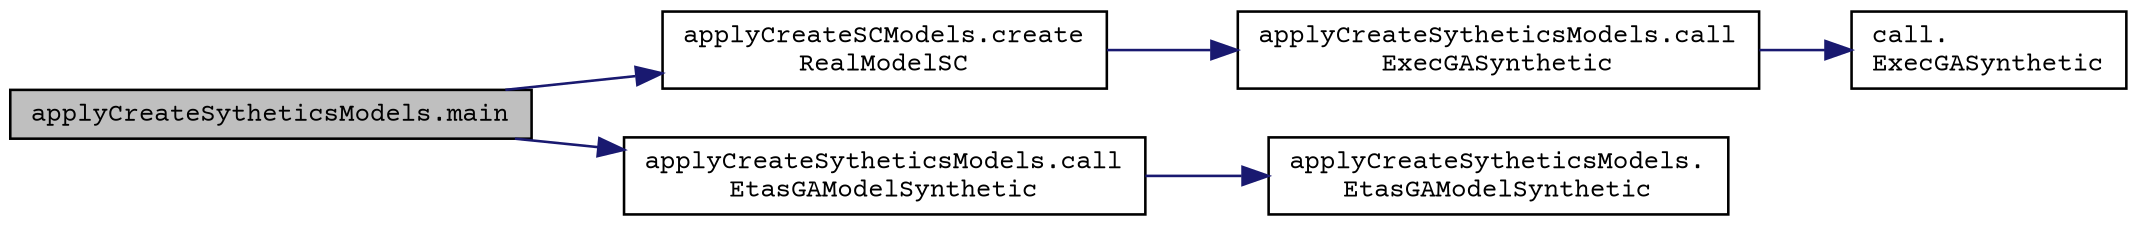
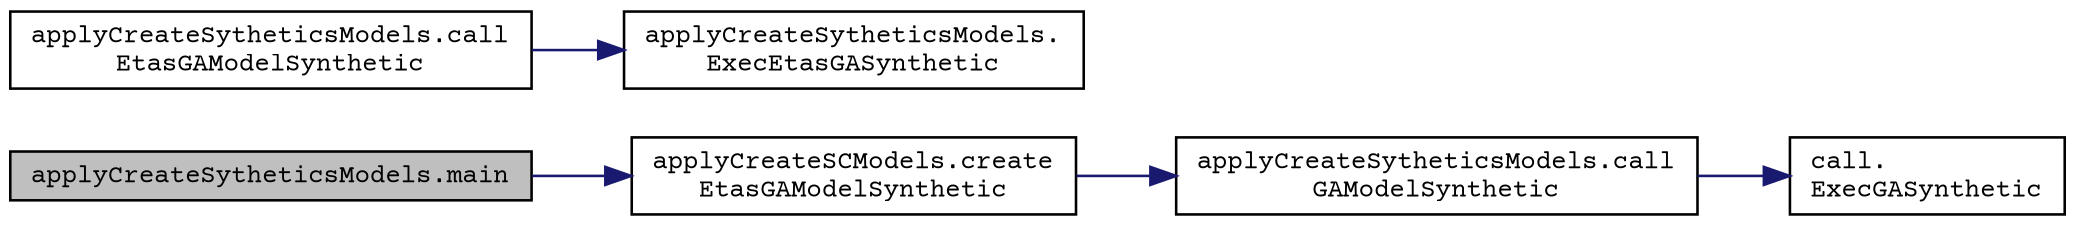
(885, 50) -> (854, 176)
(1498, 50) -> (1437, 176)
(557, 143) -> none
(1498, 176) -> (854, 50)
